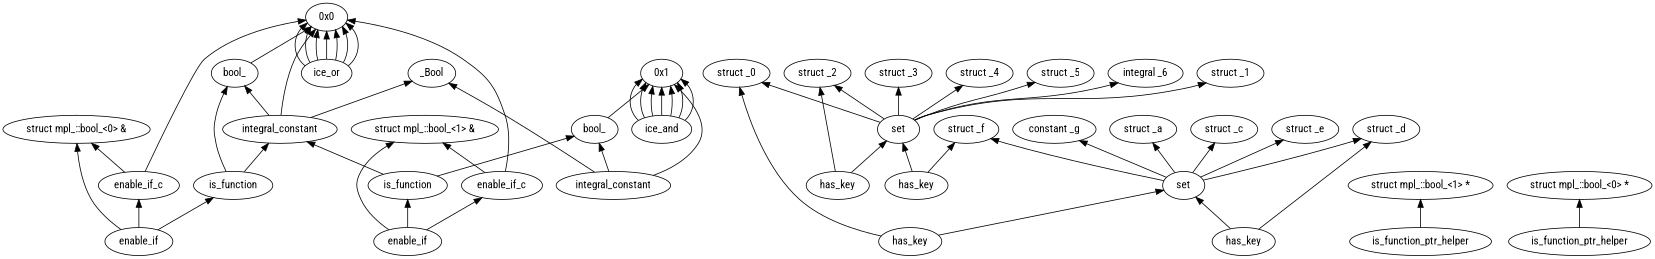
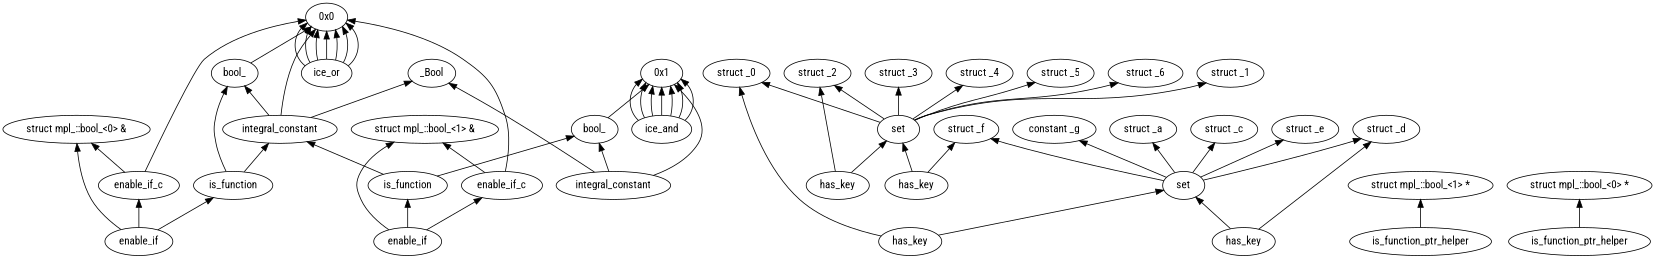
(1146, 73) -> (1146, 73)
